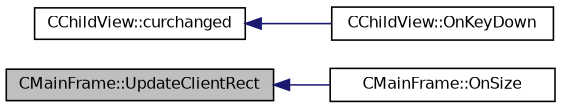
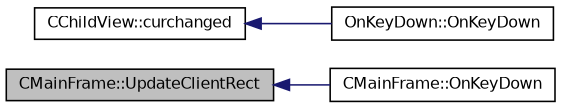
(443, 24) -> (443, 24)
(443, 85) -> (443, 85)
